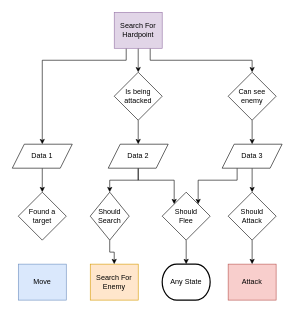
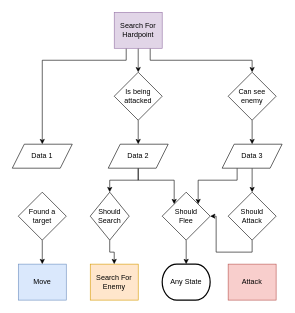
(42, 186) -> none
none -> (42, 258)
(252, 258) -> (216, 217)
